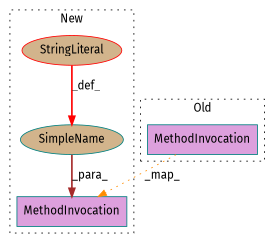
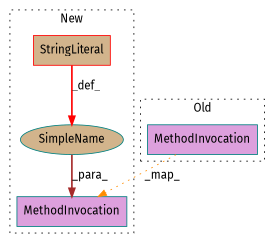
(72, 50) -> (72, 50)
